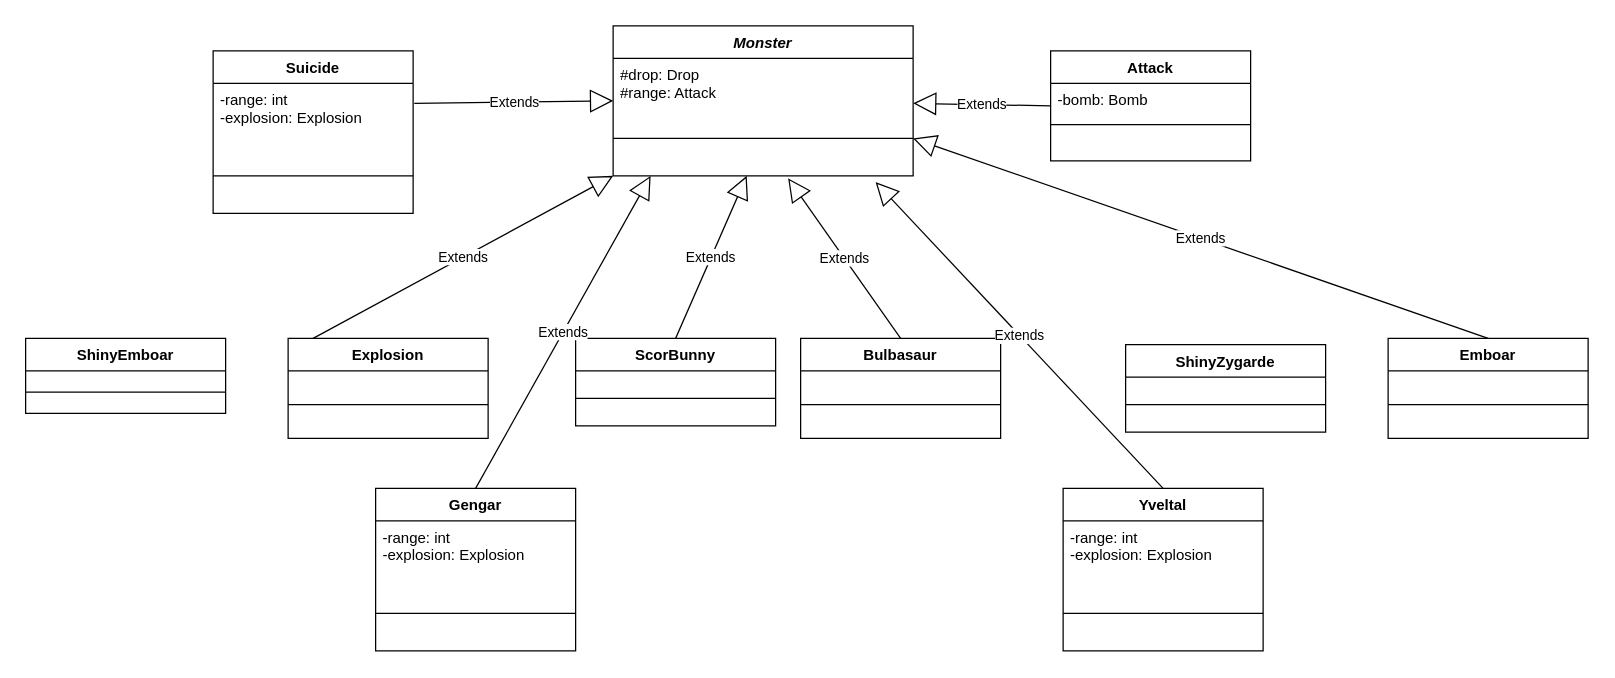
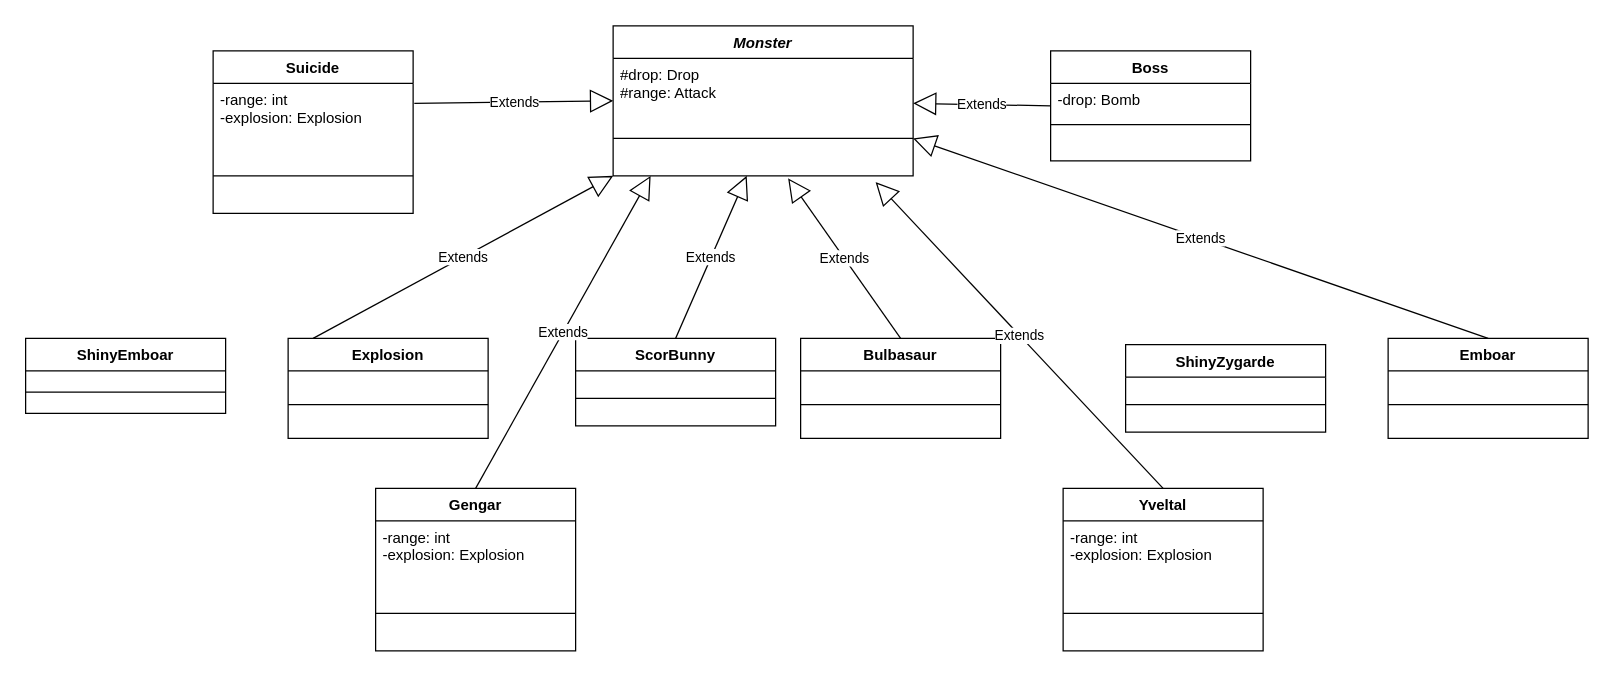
(1150, 68) -> (1150, 68)
(1100, 100) -> (1100, 100)
